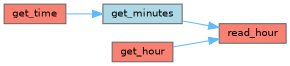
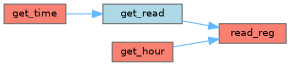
(143, 14) -> (143, 14)
(253, 33) -> (253, 33)
